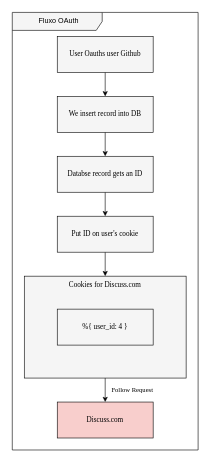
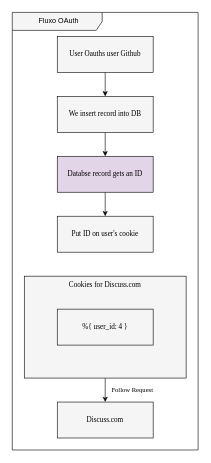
(105, 174) -> (105, 174)
(105, 270) -> none
(105, 420) -> (105, 420)
